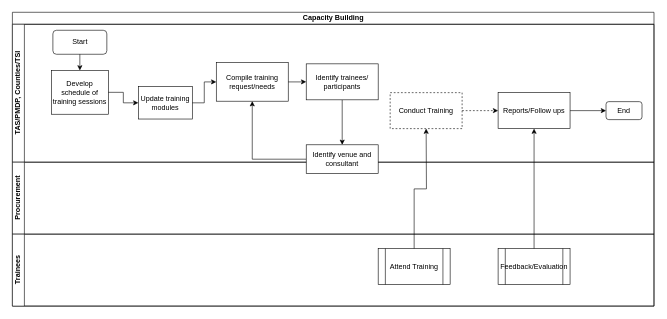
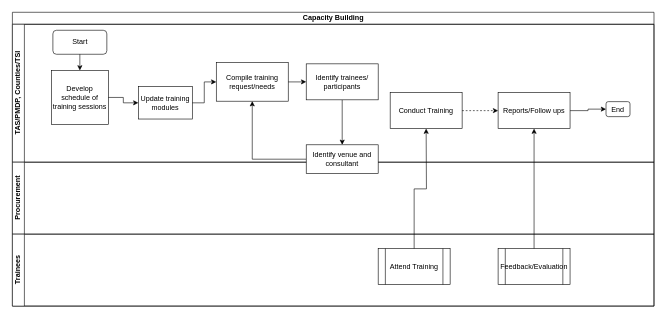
(80, 92) -> (80, 98)
(426, 111) -> (426, 111)
(624, 111) -> (618, 109)
